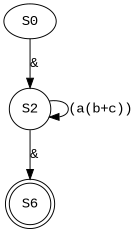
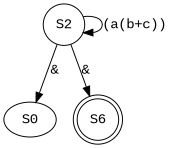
(30, 58) -> (48, 69)
